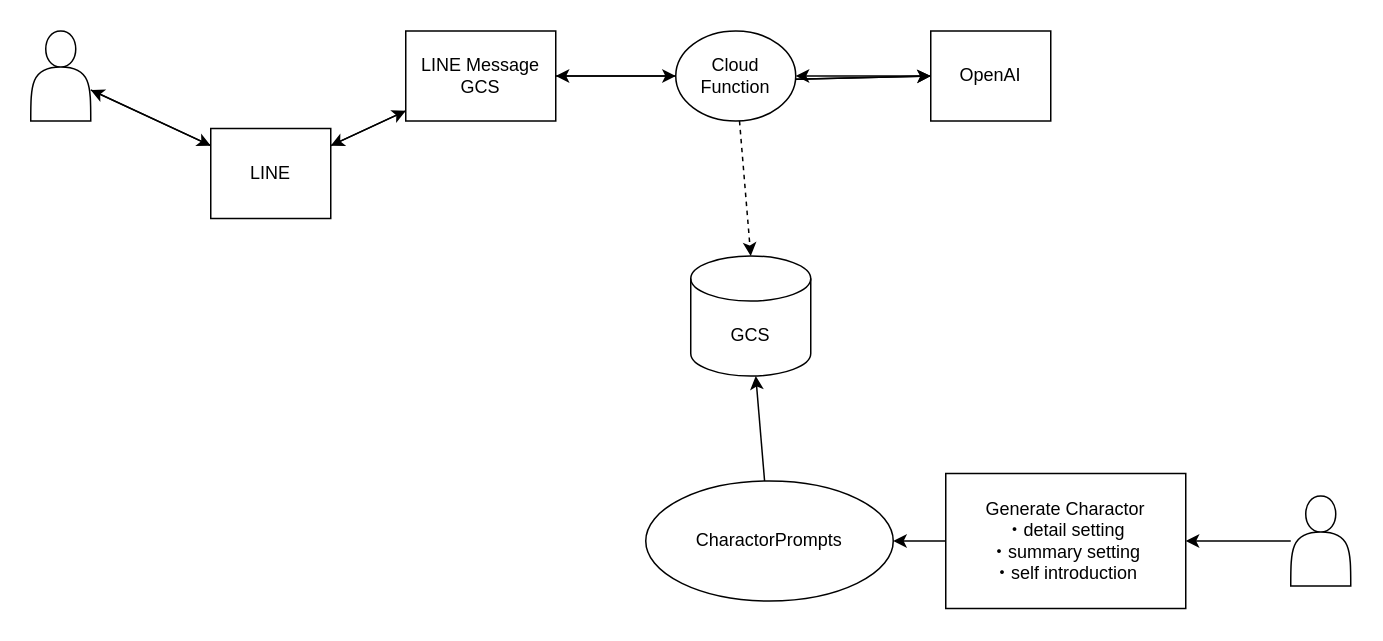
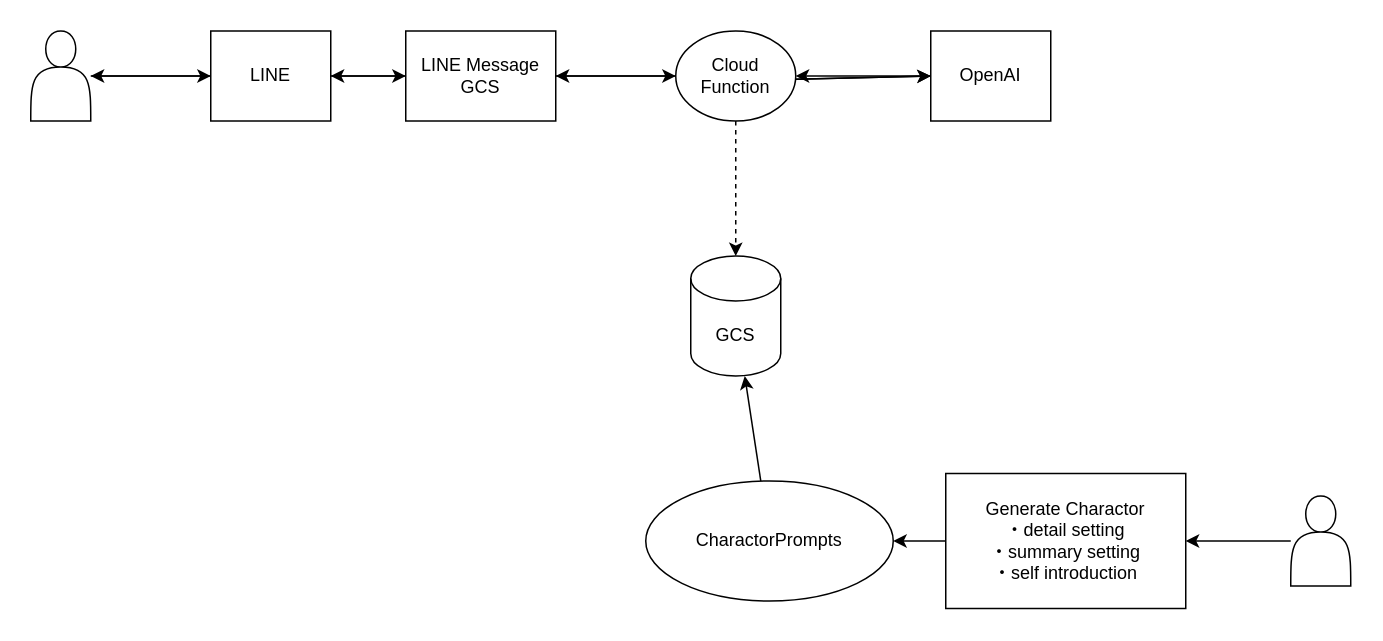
(271, 173) -> (271, 76)
(751, 316) -> (736, 316)
